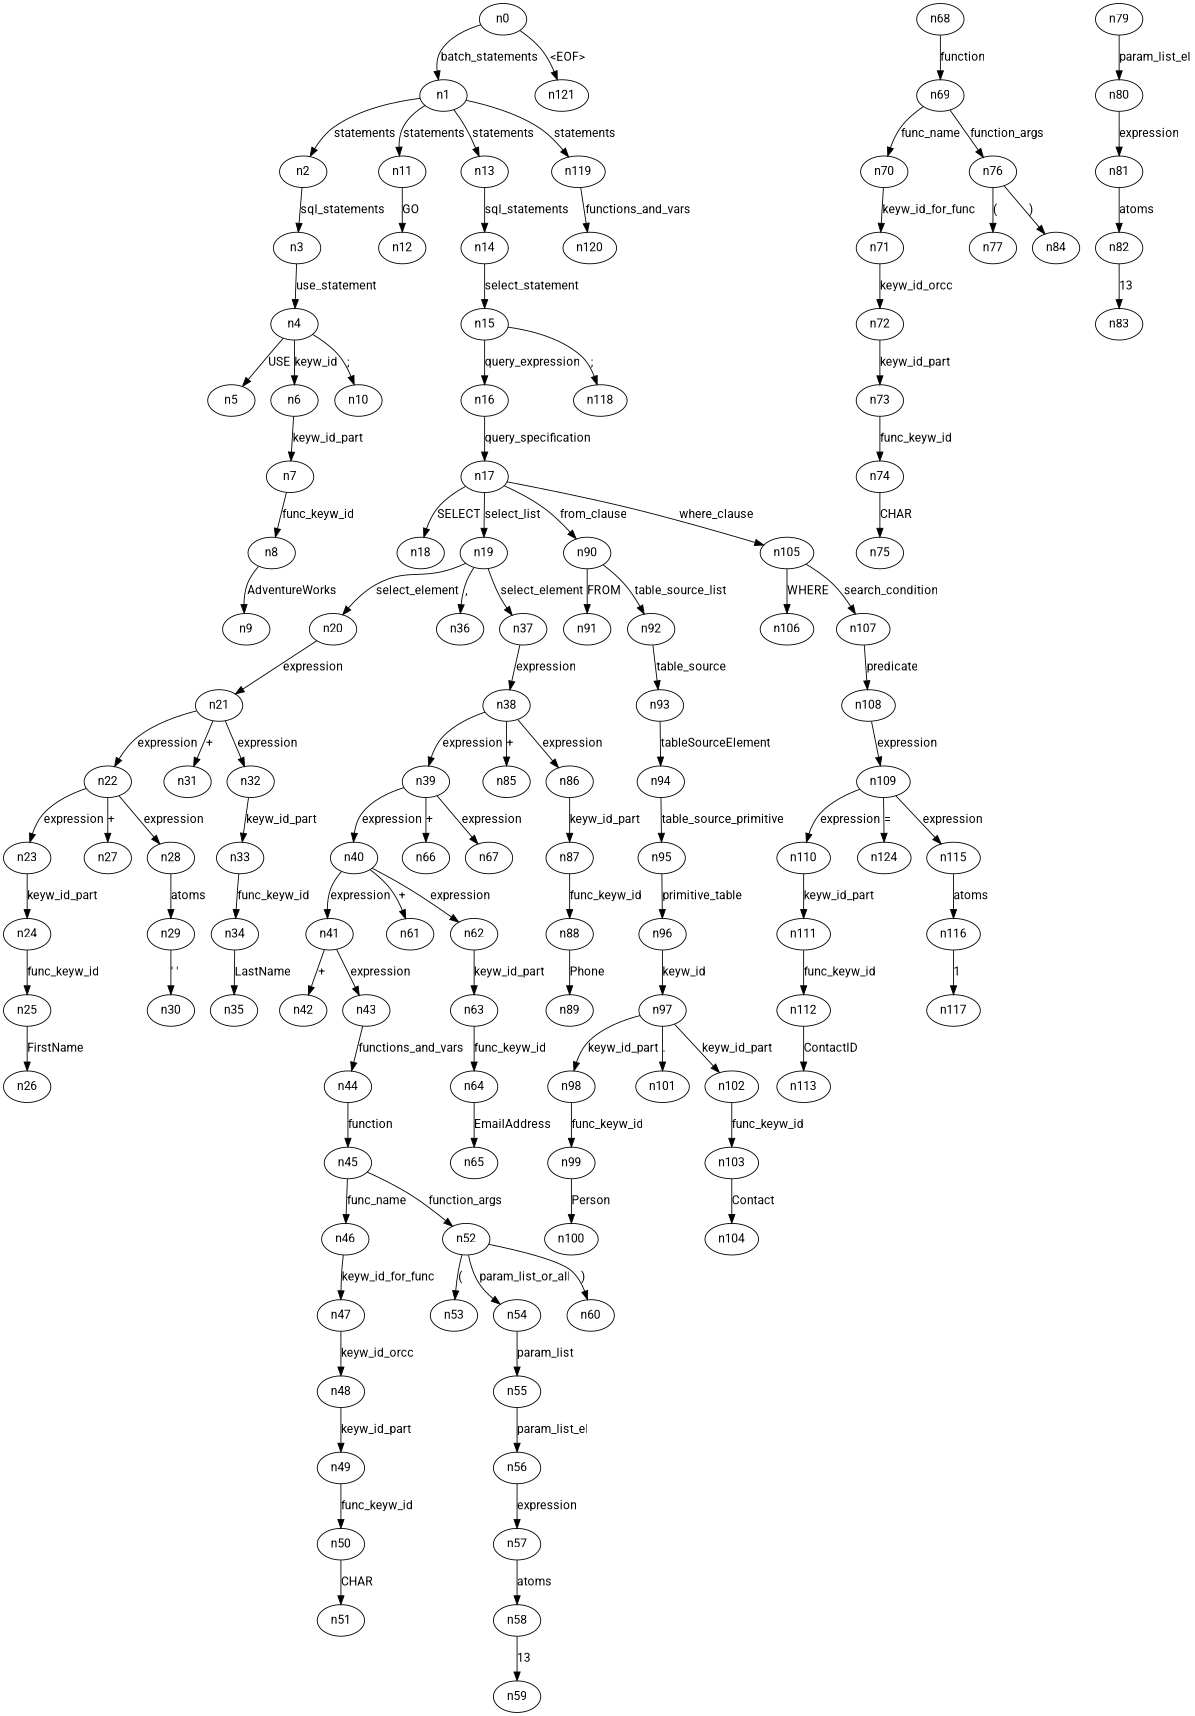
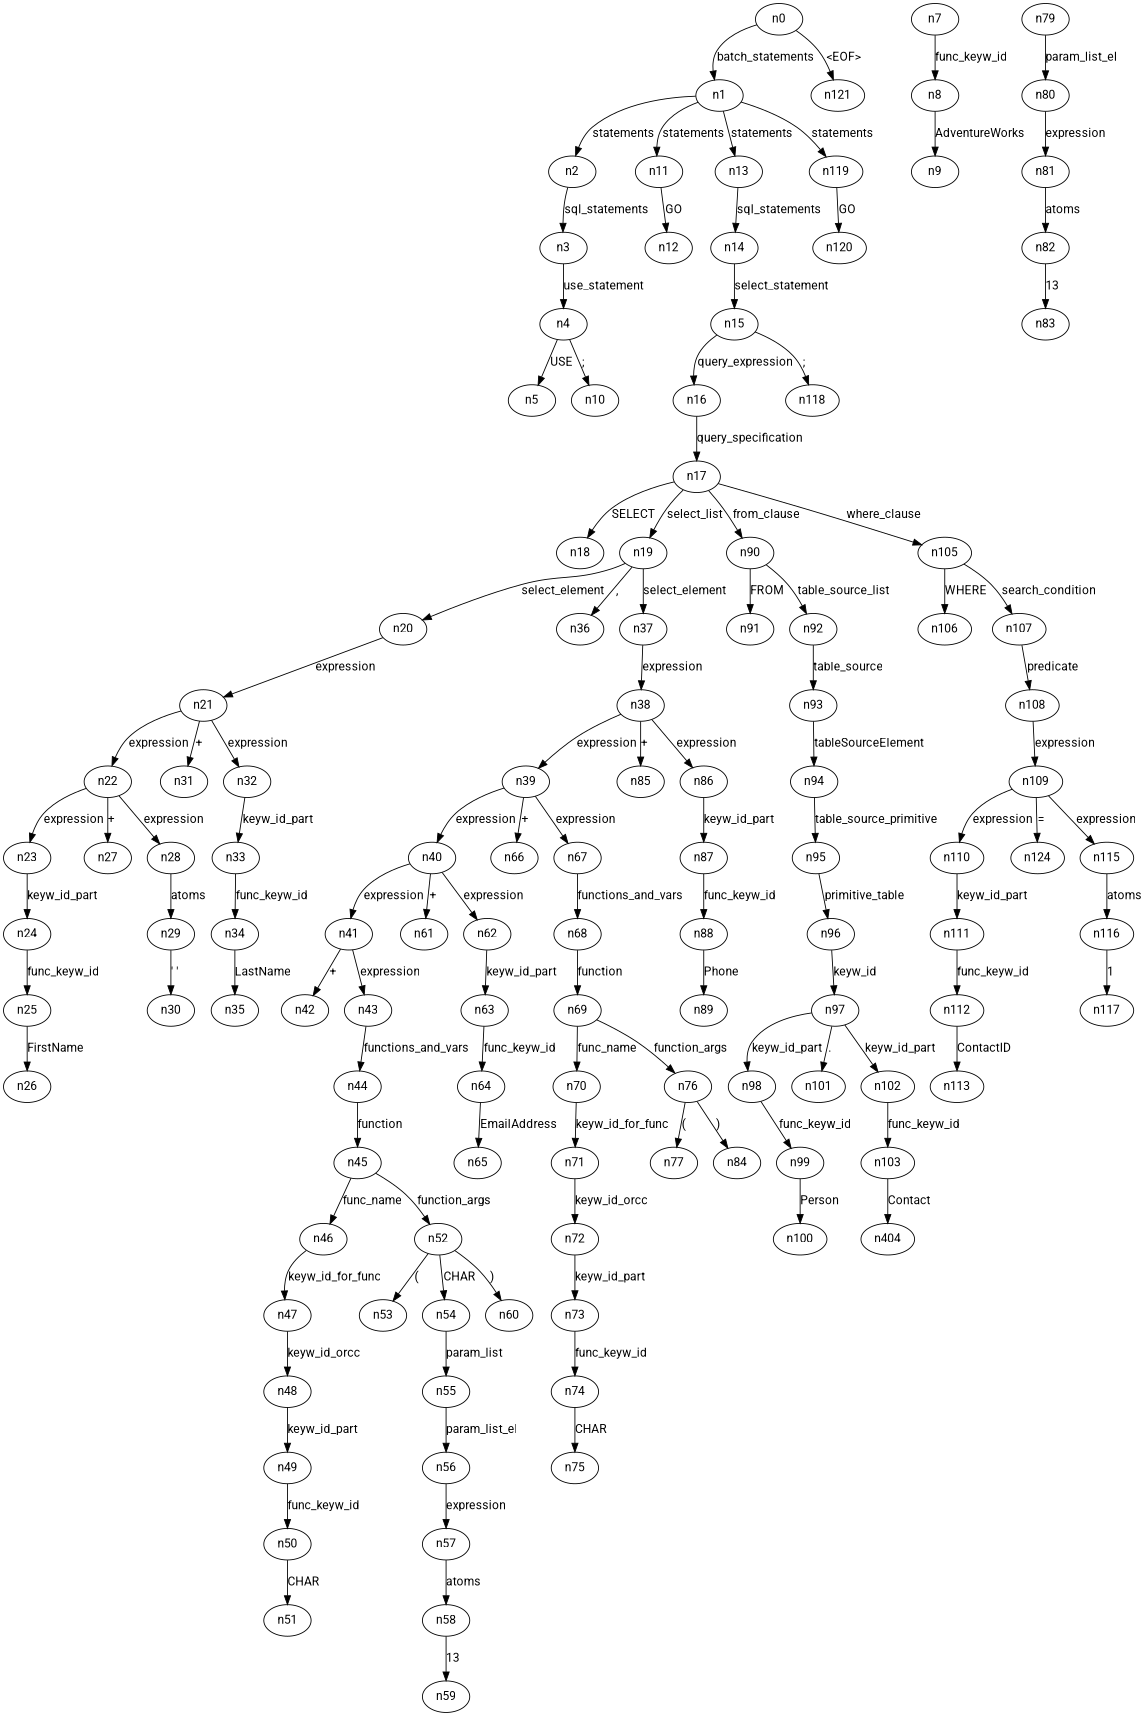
(638, 210) -> (847, 210)
(294, 401) -> none
none -> (578, 892)
(732, 1239) -> (888, 1239)
(525, 1277) -> (460, 1277)
